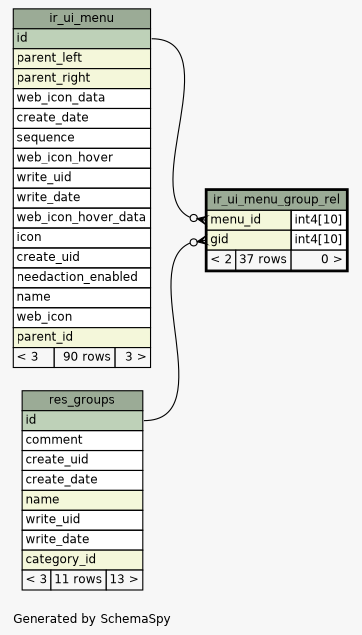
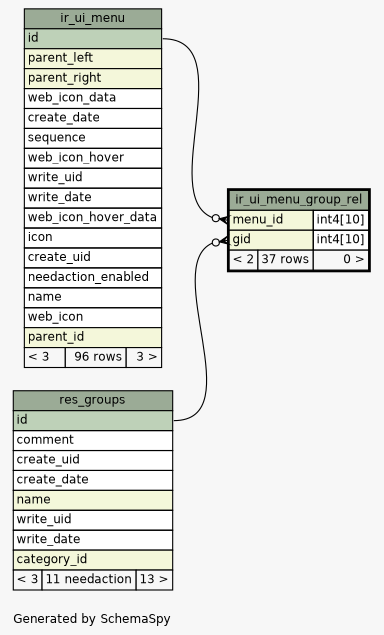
(87, 357) -> (99, 357)
(79, 579) -> (89, 579)
